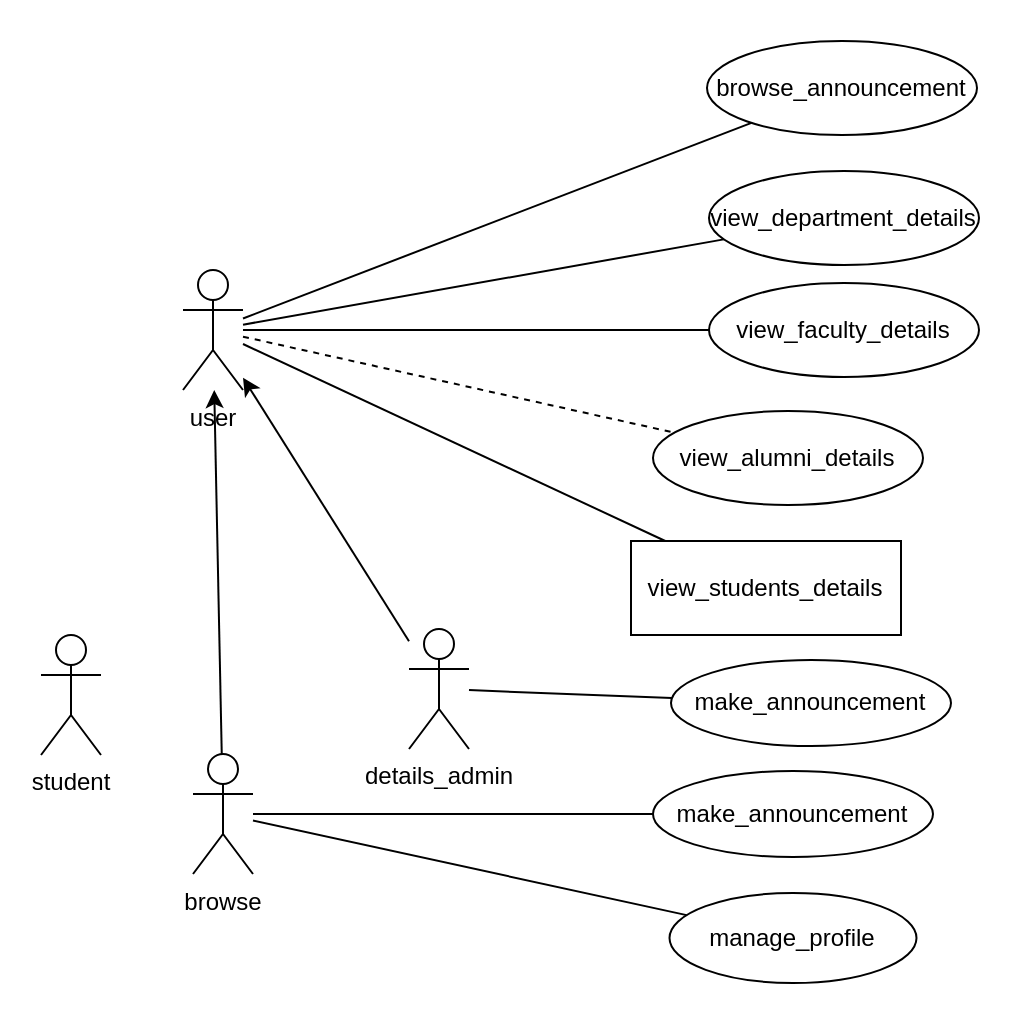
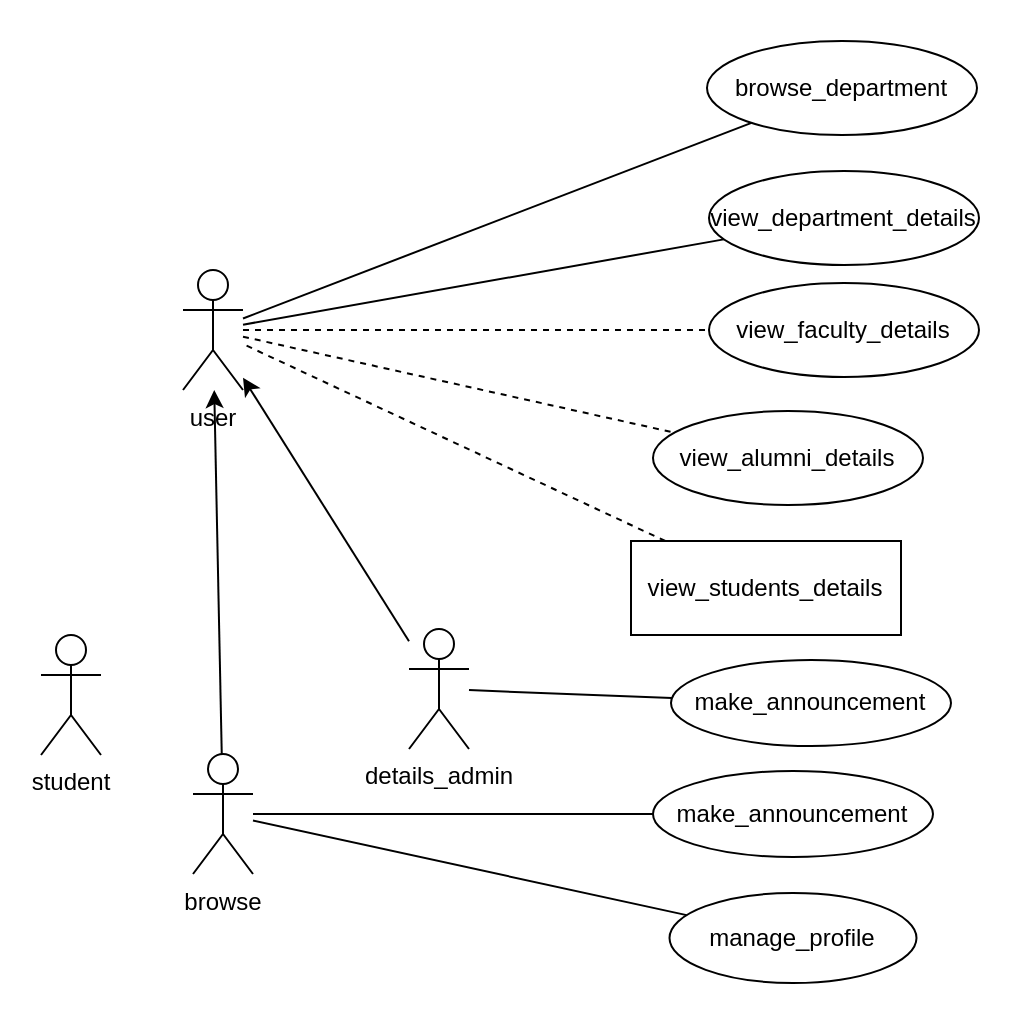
(842, 89) -> (842, 89)
(478, 330) -> (478, 330)
(452, 441) -> (452, 441)
